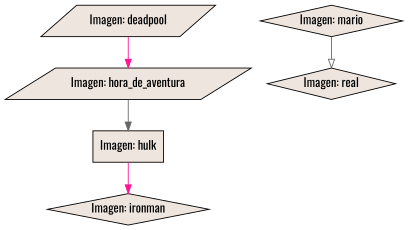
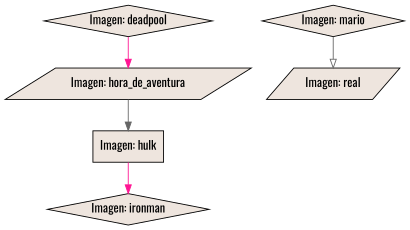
(128, 21) -> (128, 21)
(331, 84) -> (333, 84)
